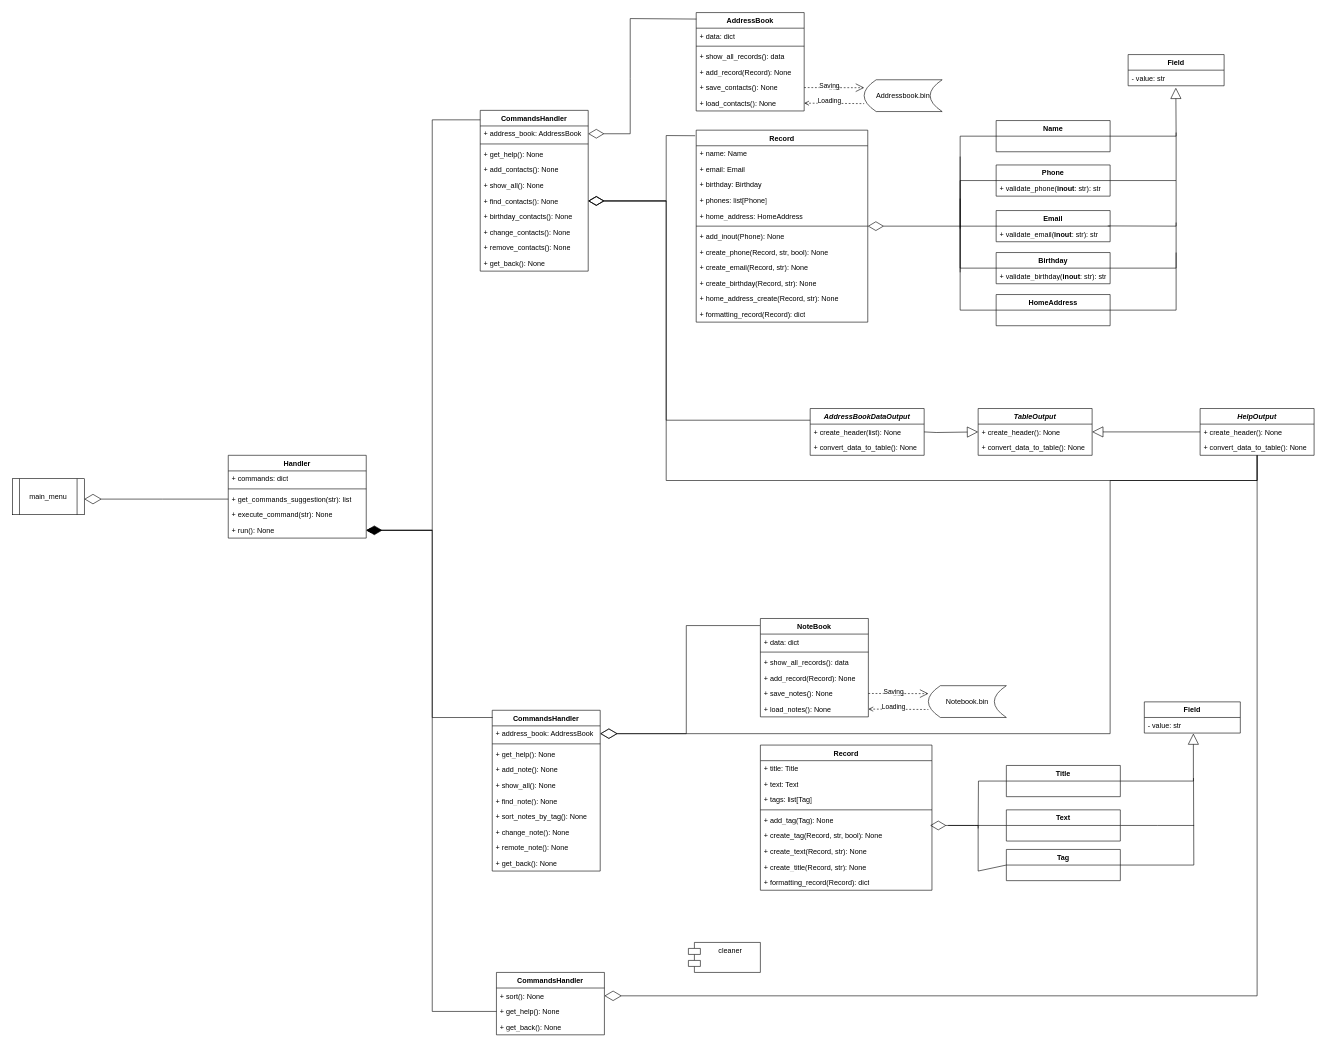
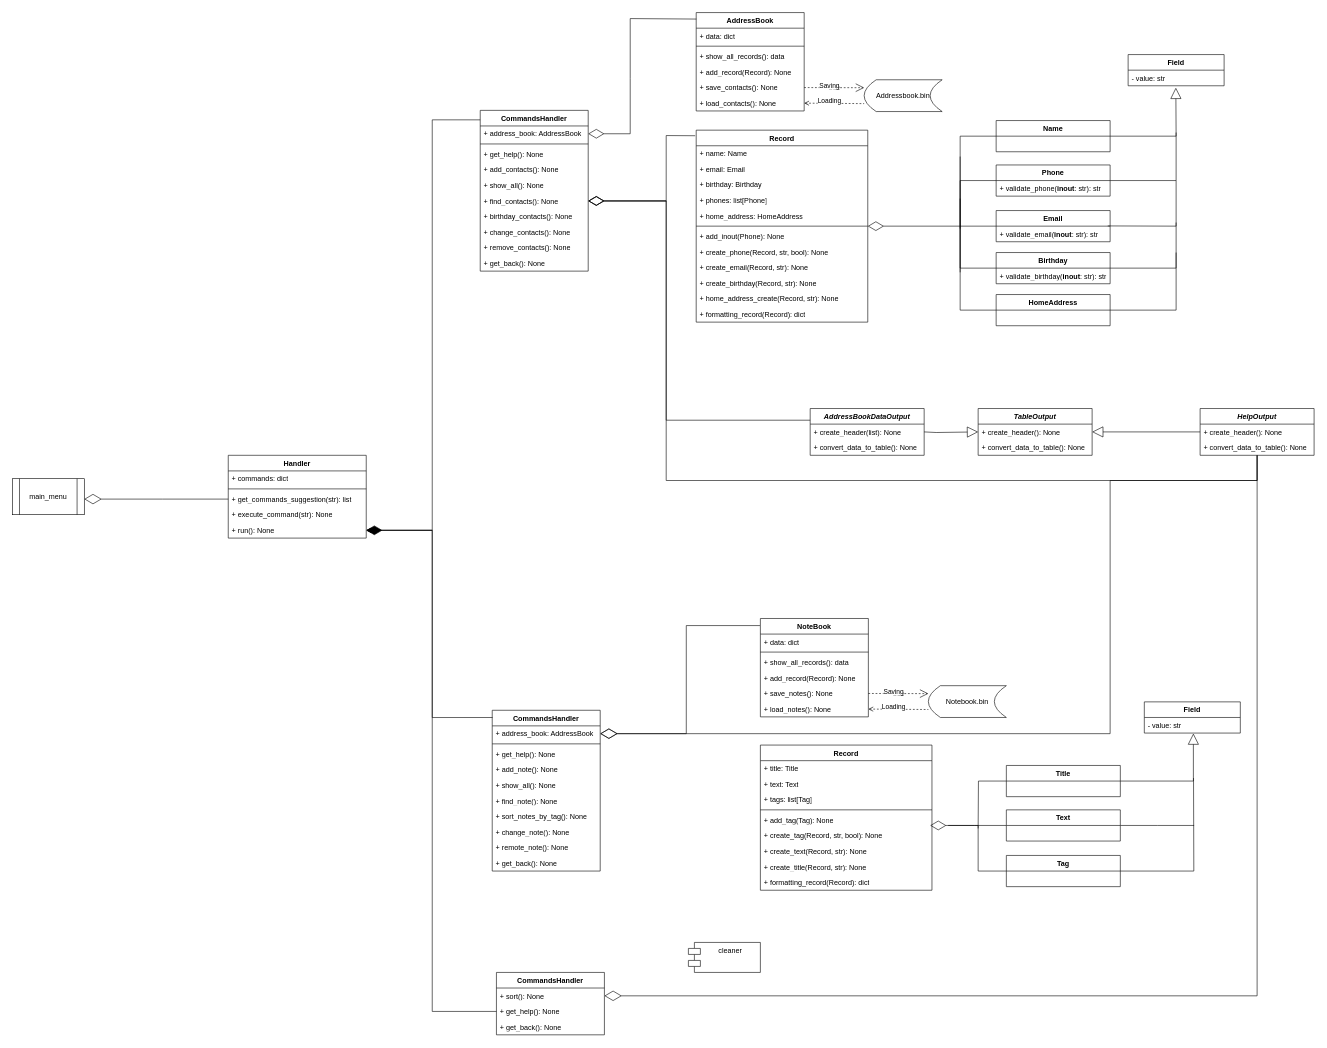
(1064, 865) -> (1064, 871)
